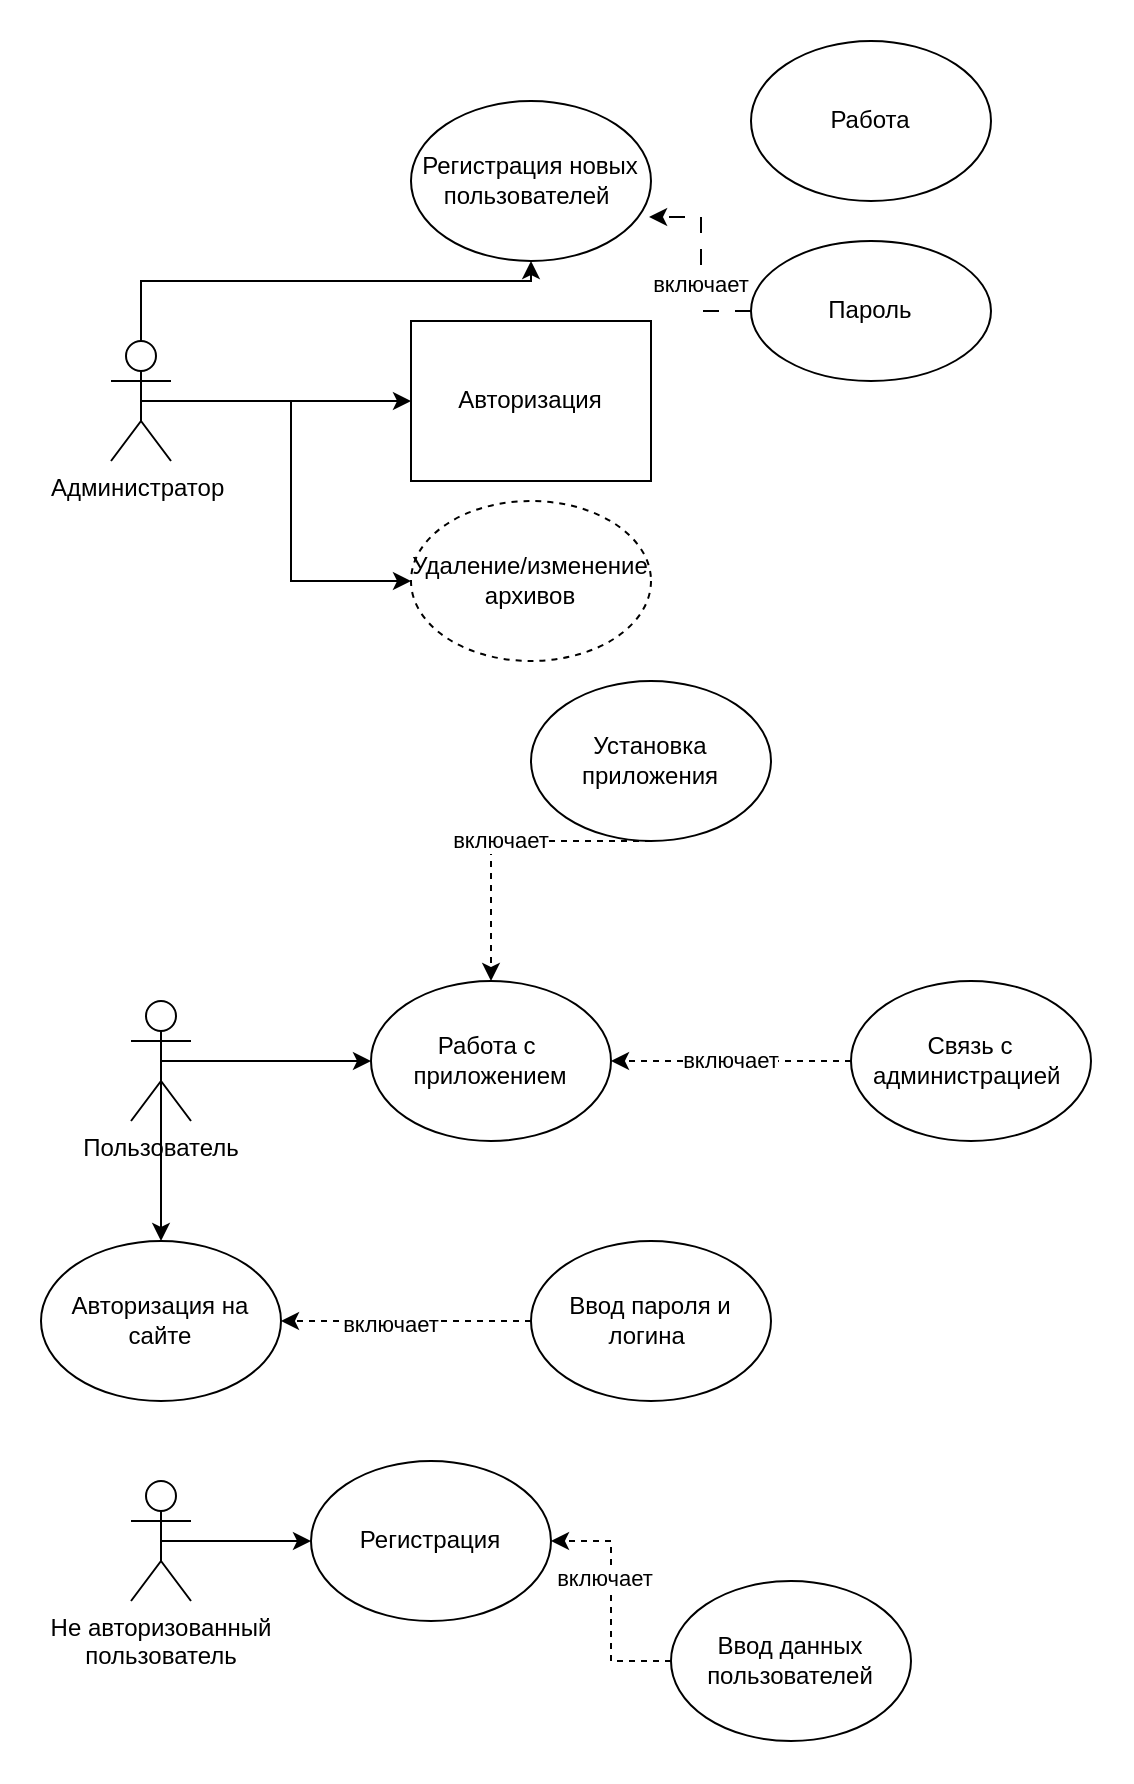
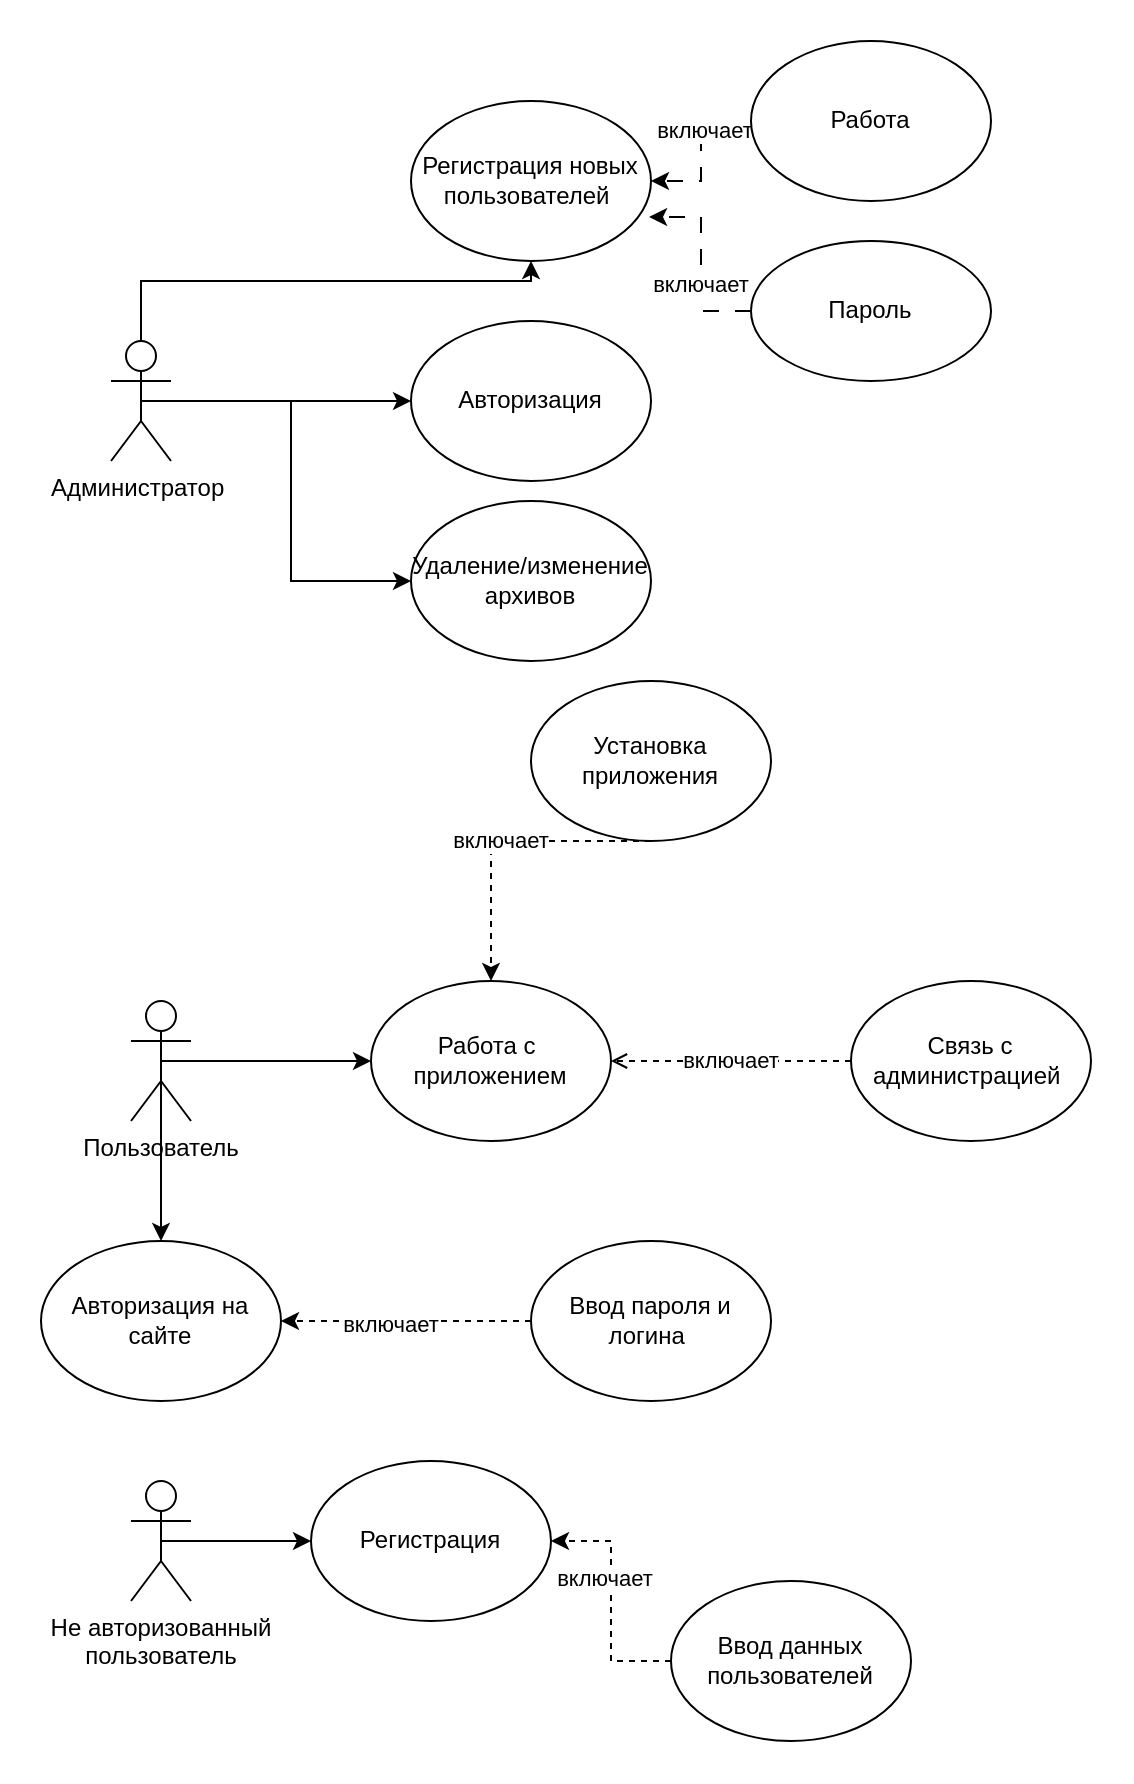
none -> (701, 138)
(531, 401) -> (531, 401)
(531, 581) -> (531, 581)
(626, 1061) -> (622, 1061)
